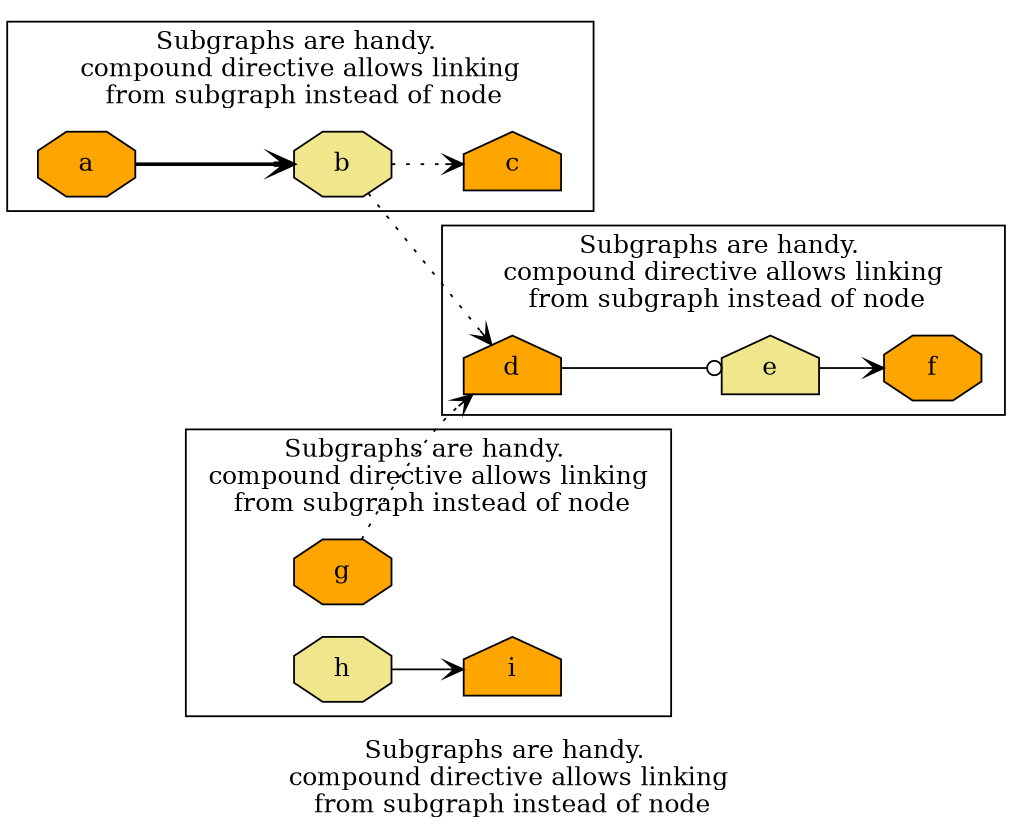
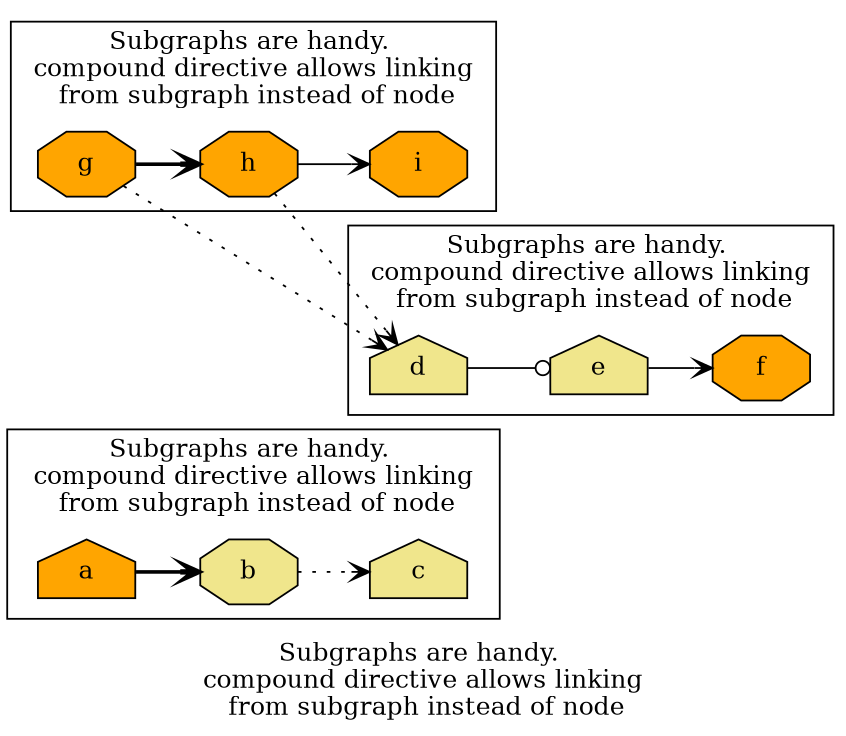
(87, 164) -> (87, 572)
none -> (159, 164)
(512, 164) -> (419, 572)
(424, 262) -> (330, 262)
(512, 368) -> (419, 368)
(343, 669) -> (249, 164)
(512, 669) -> (419, 164)
